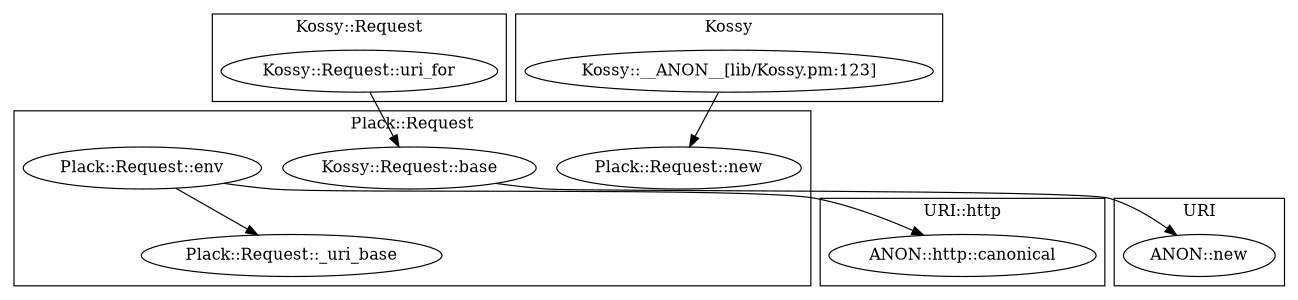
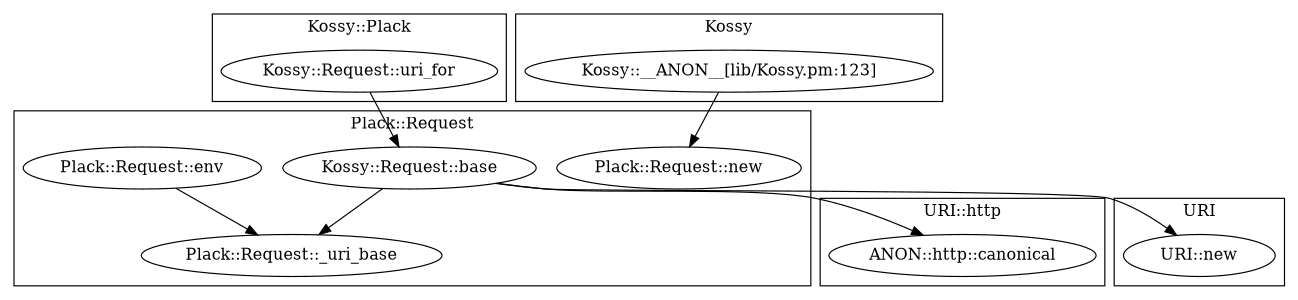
(359, 27) -> (359, 27)
(484, 191) -> (707, 191)
none -> (356, 208)
(1199, 256) -> (1199, 256)
